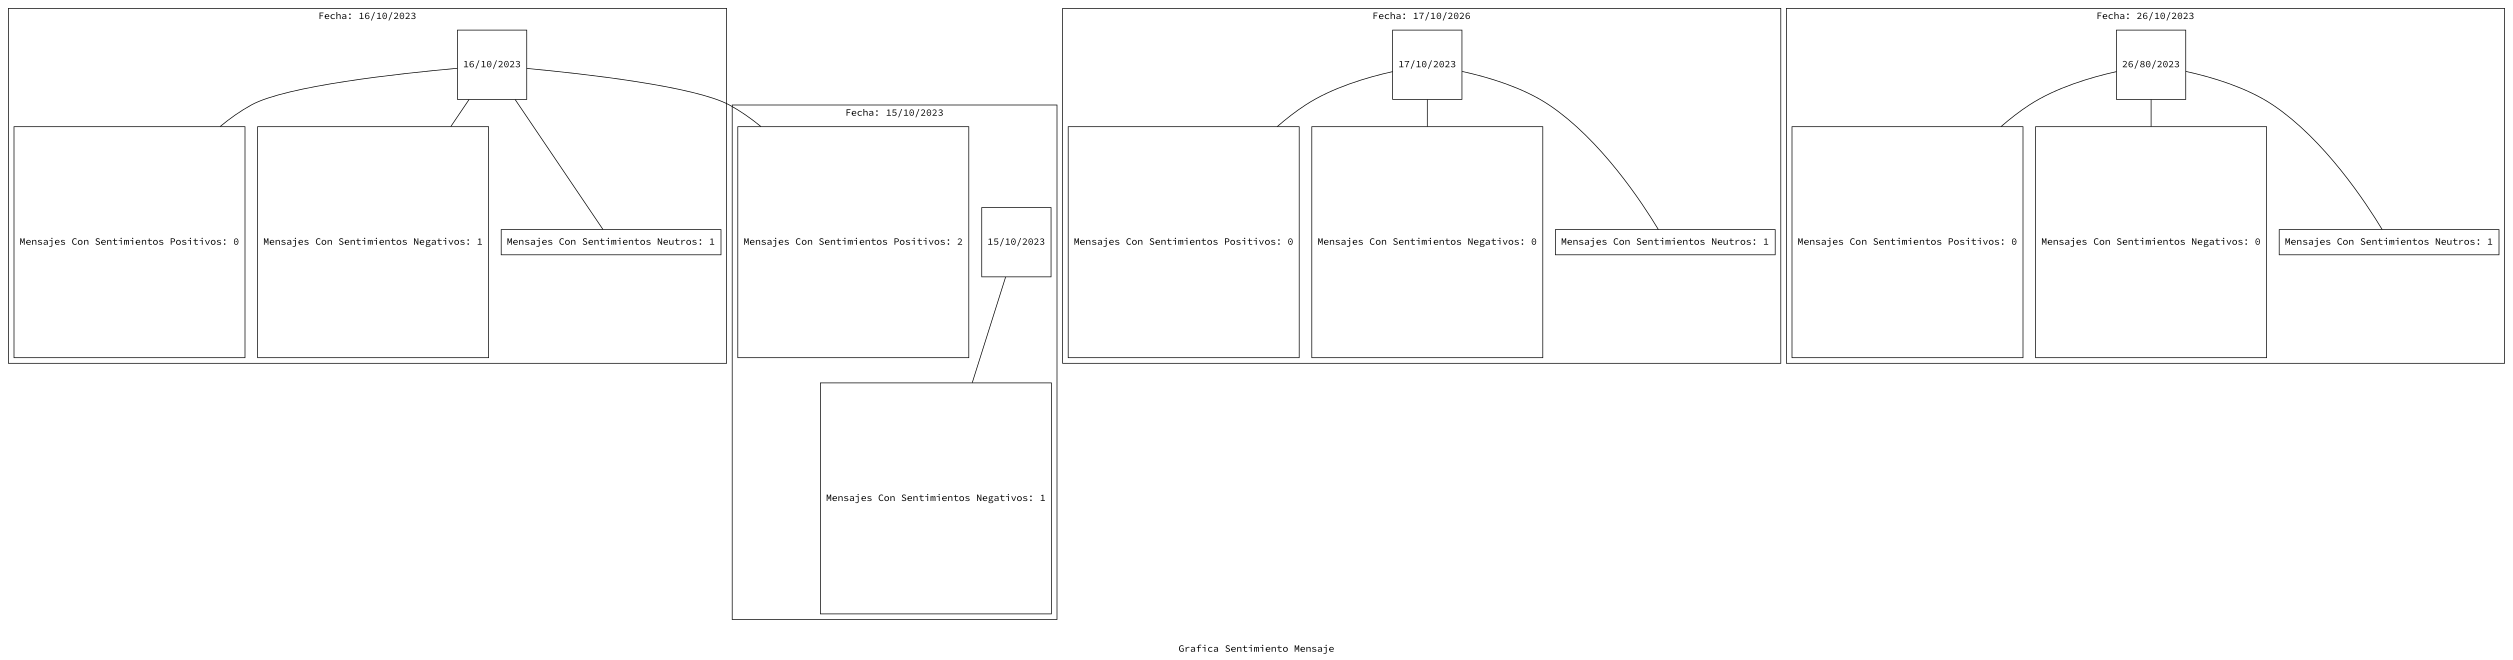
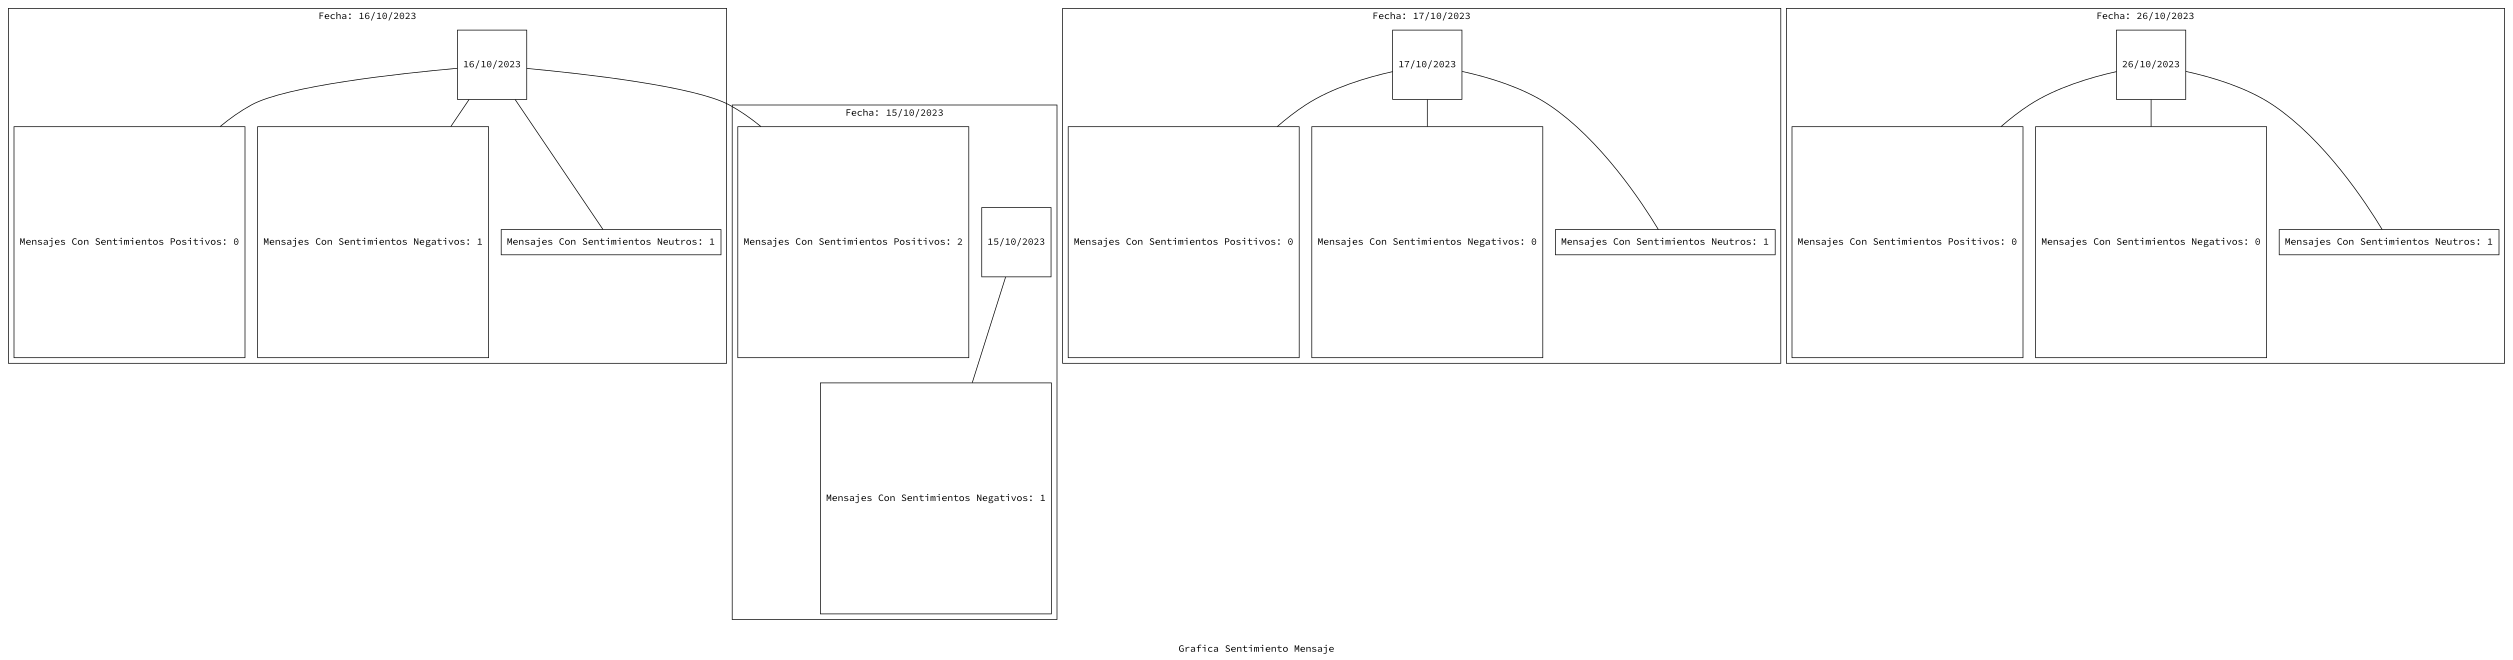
(1422, 16) -> (1422, 16)
(2151, 65) -> (2151, 65)
